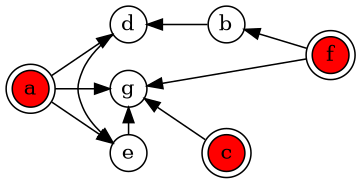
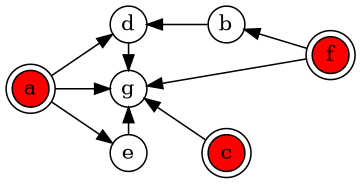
(80, 78) -> (129, 49)
